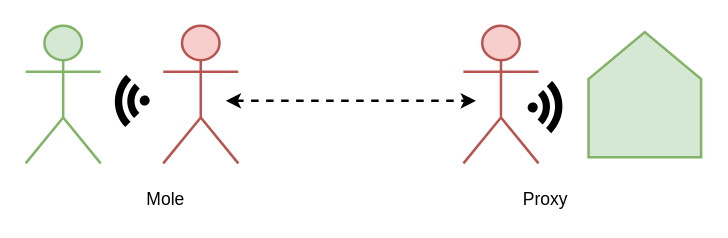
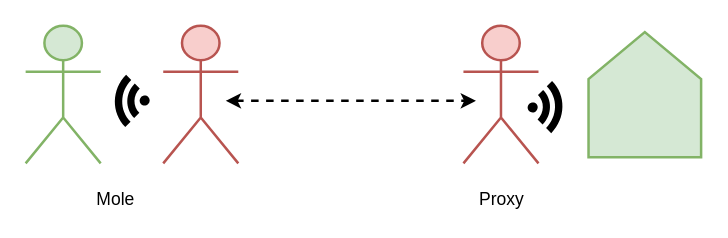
(176, 198) -> (126, 198)
(551, 198) -> (508, 198)
